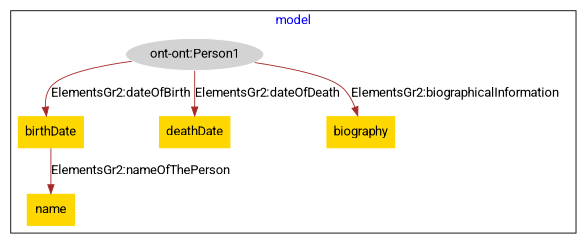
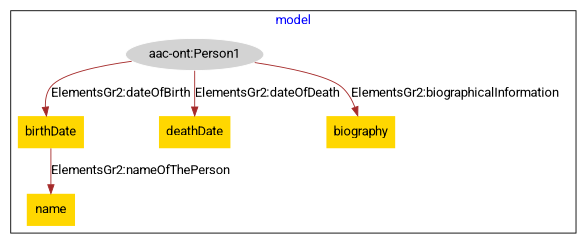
(195, 54) -> (195, 54)
